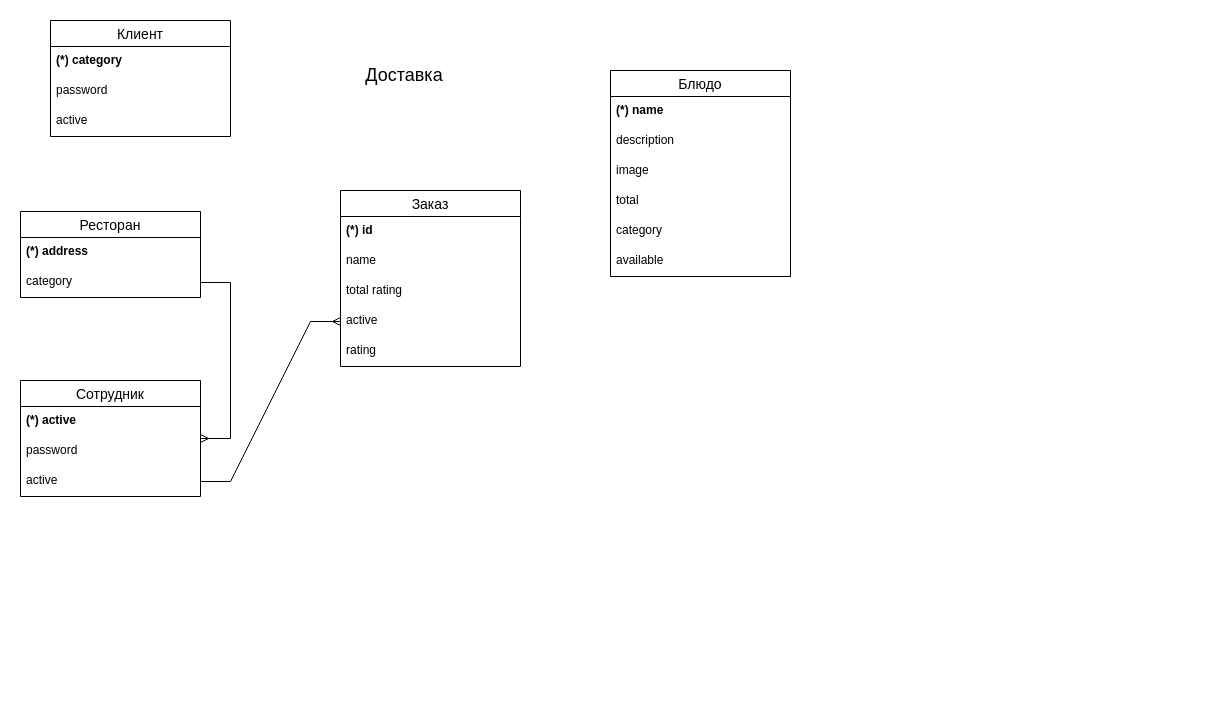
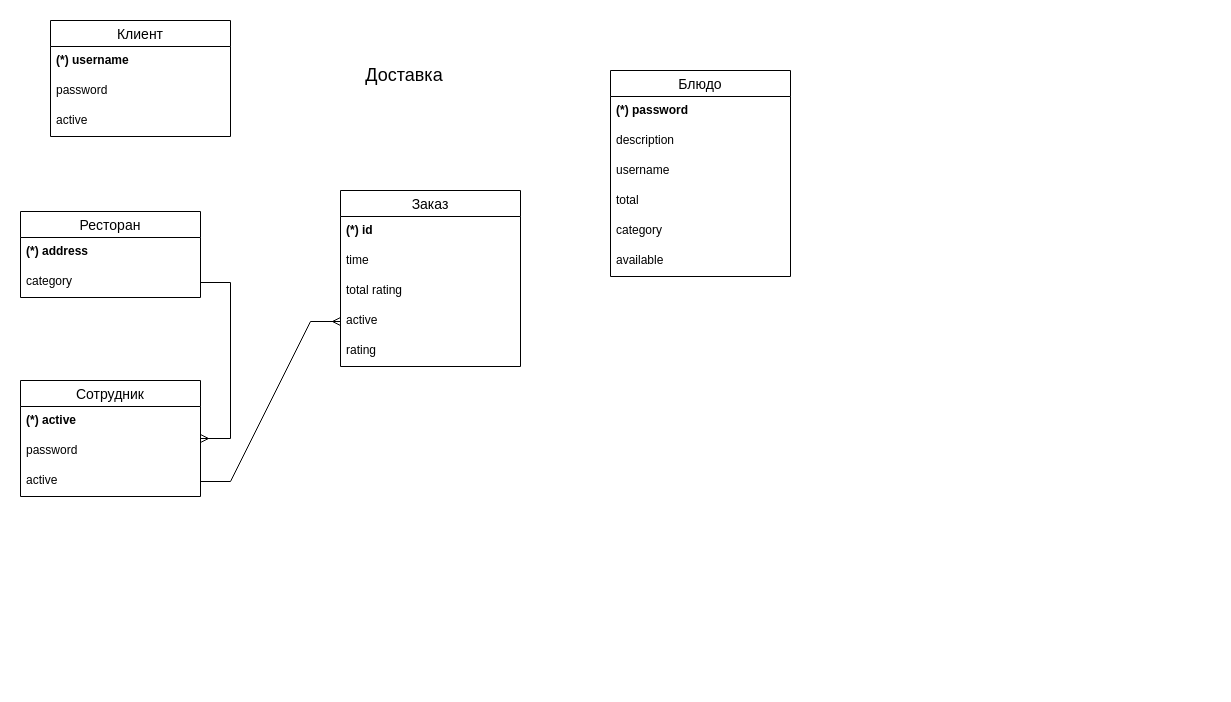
(95, 61) -> (95, 61)
(642, 111) -> (655, 111)
(632, 171) -> (643, 171)
(360, 261) -> (358, 261)
